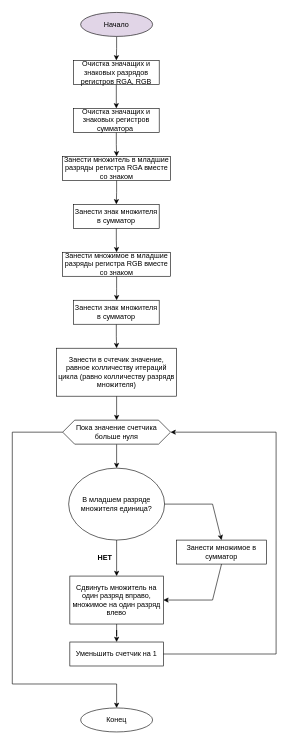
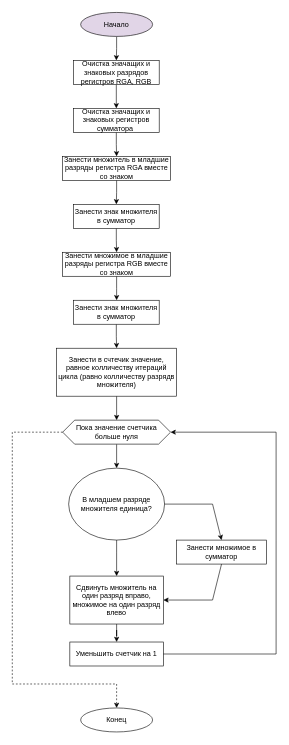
(105, 558) -> none
(12, 595) -> (12, 595)
